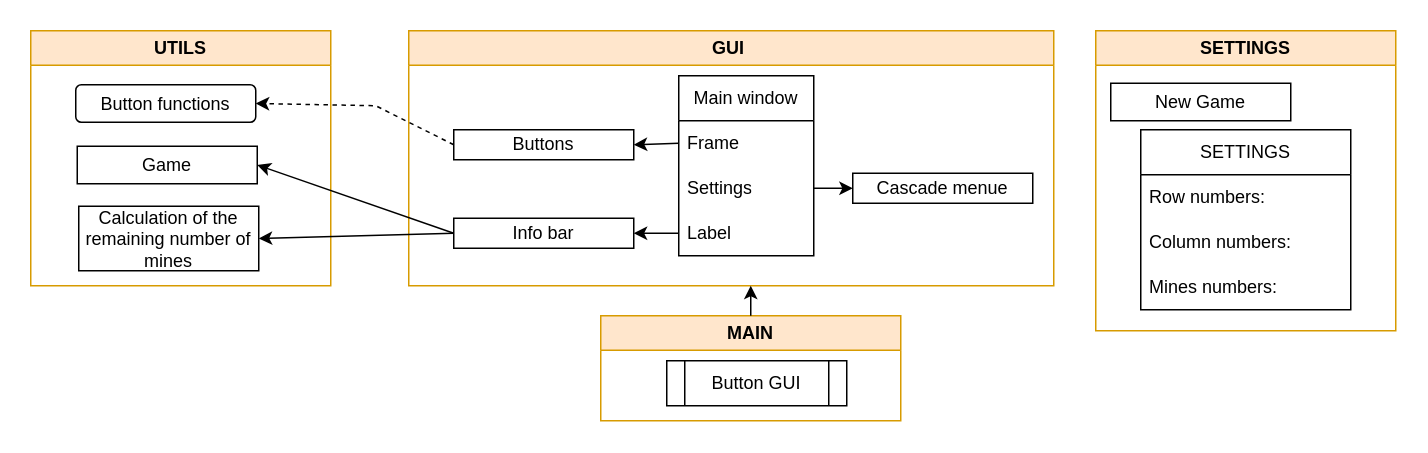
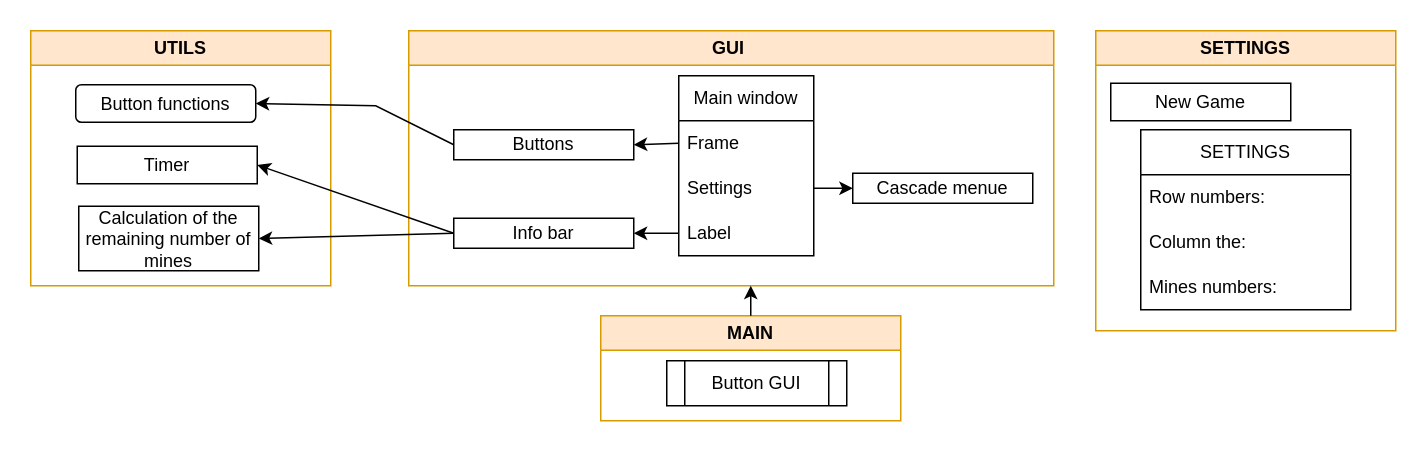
(363, 106) -> (363, 106)
(167, 166) -> (167, 166)
(1218, 242) -> (1198, 242)
